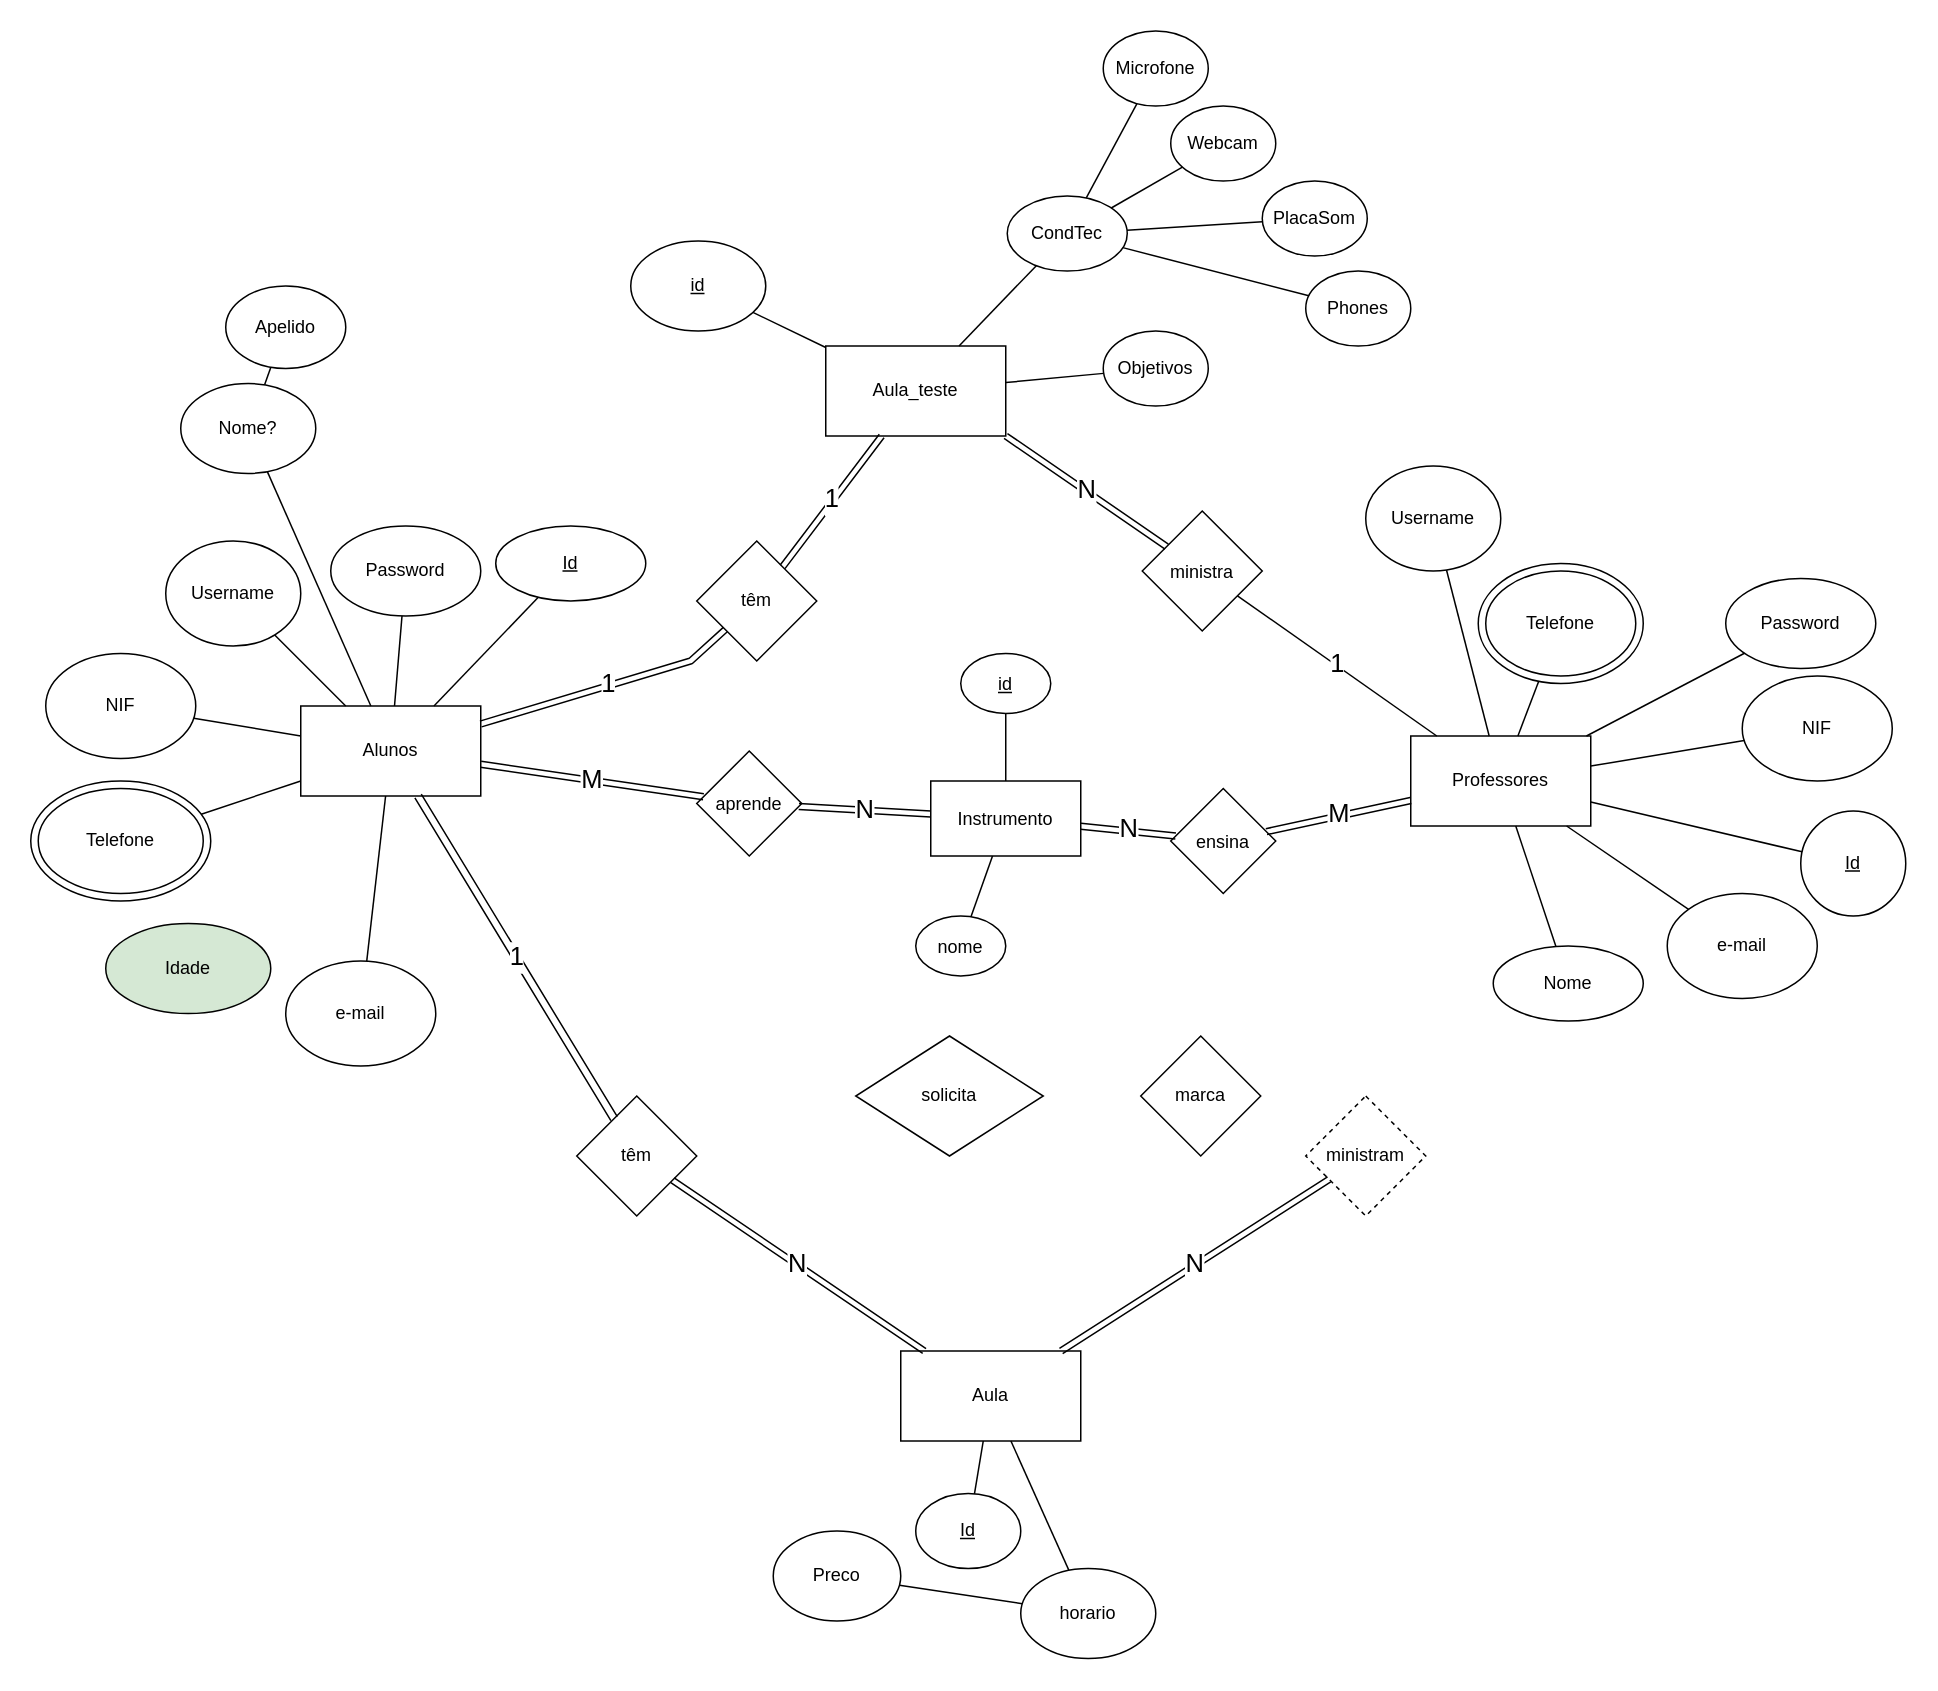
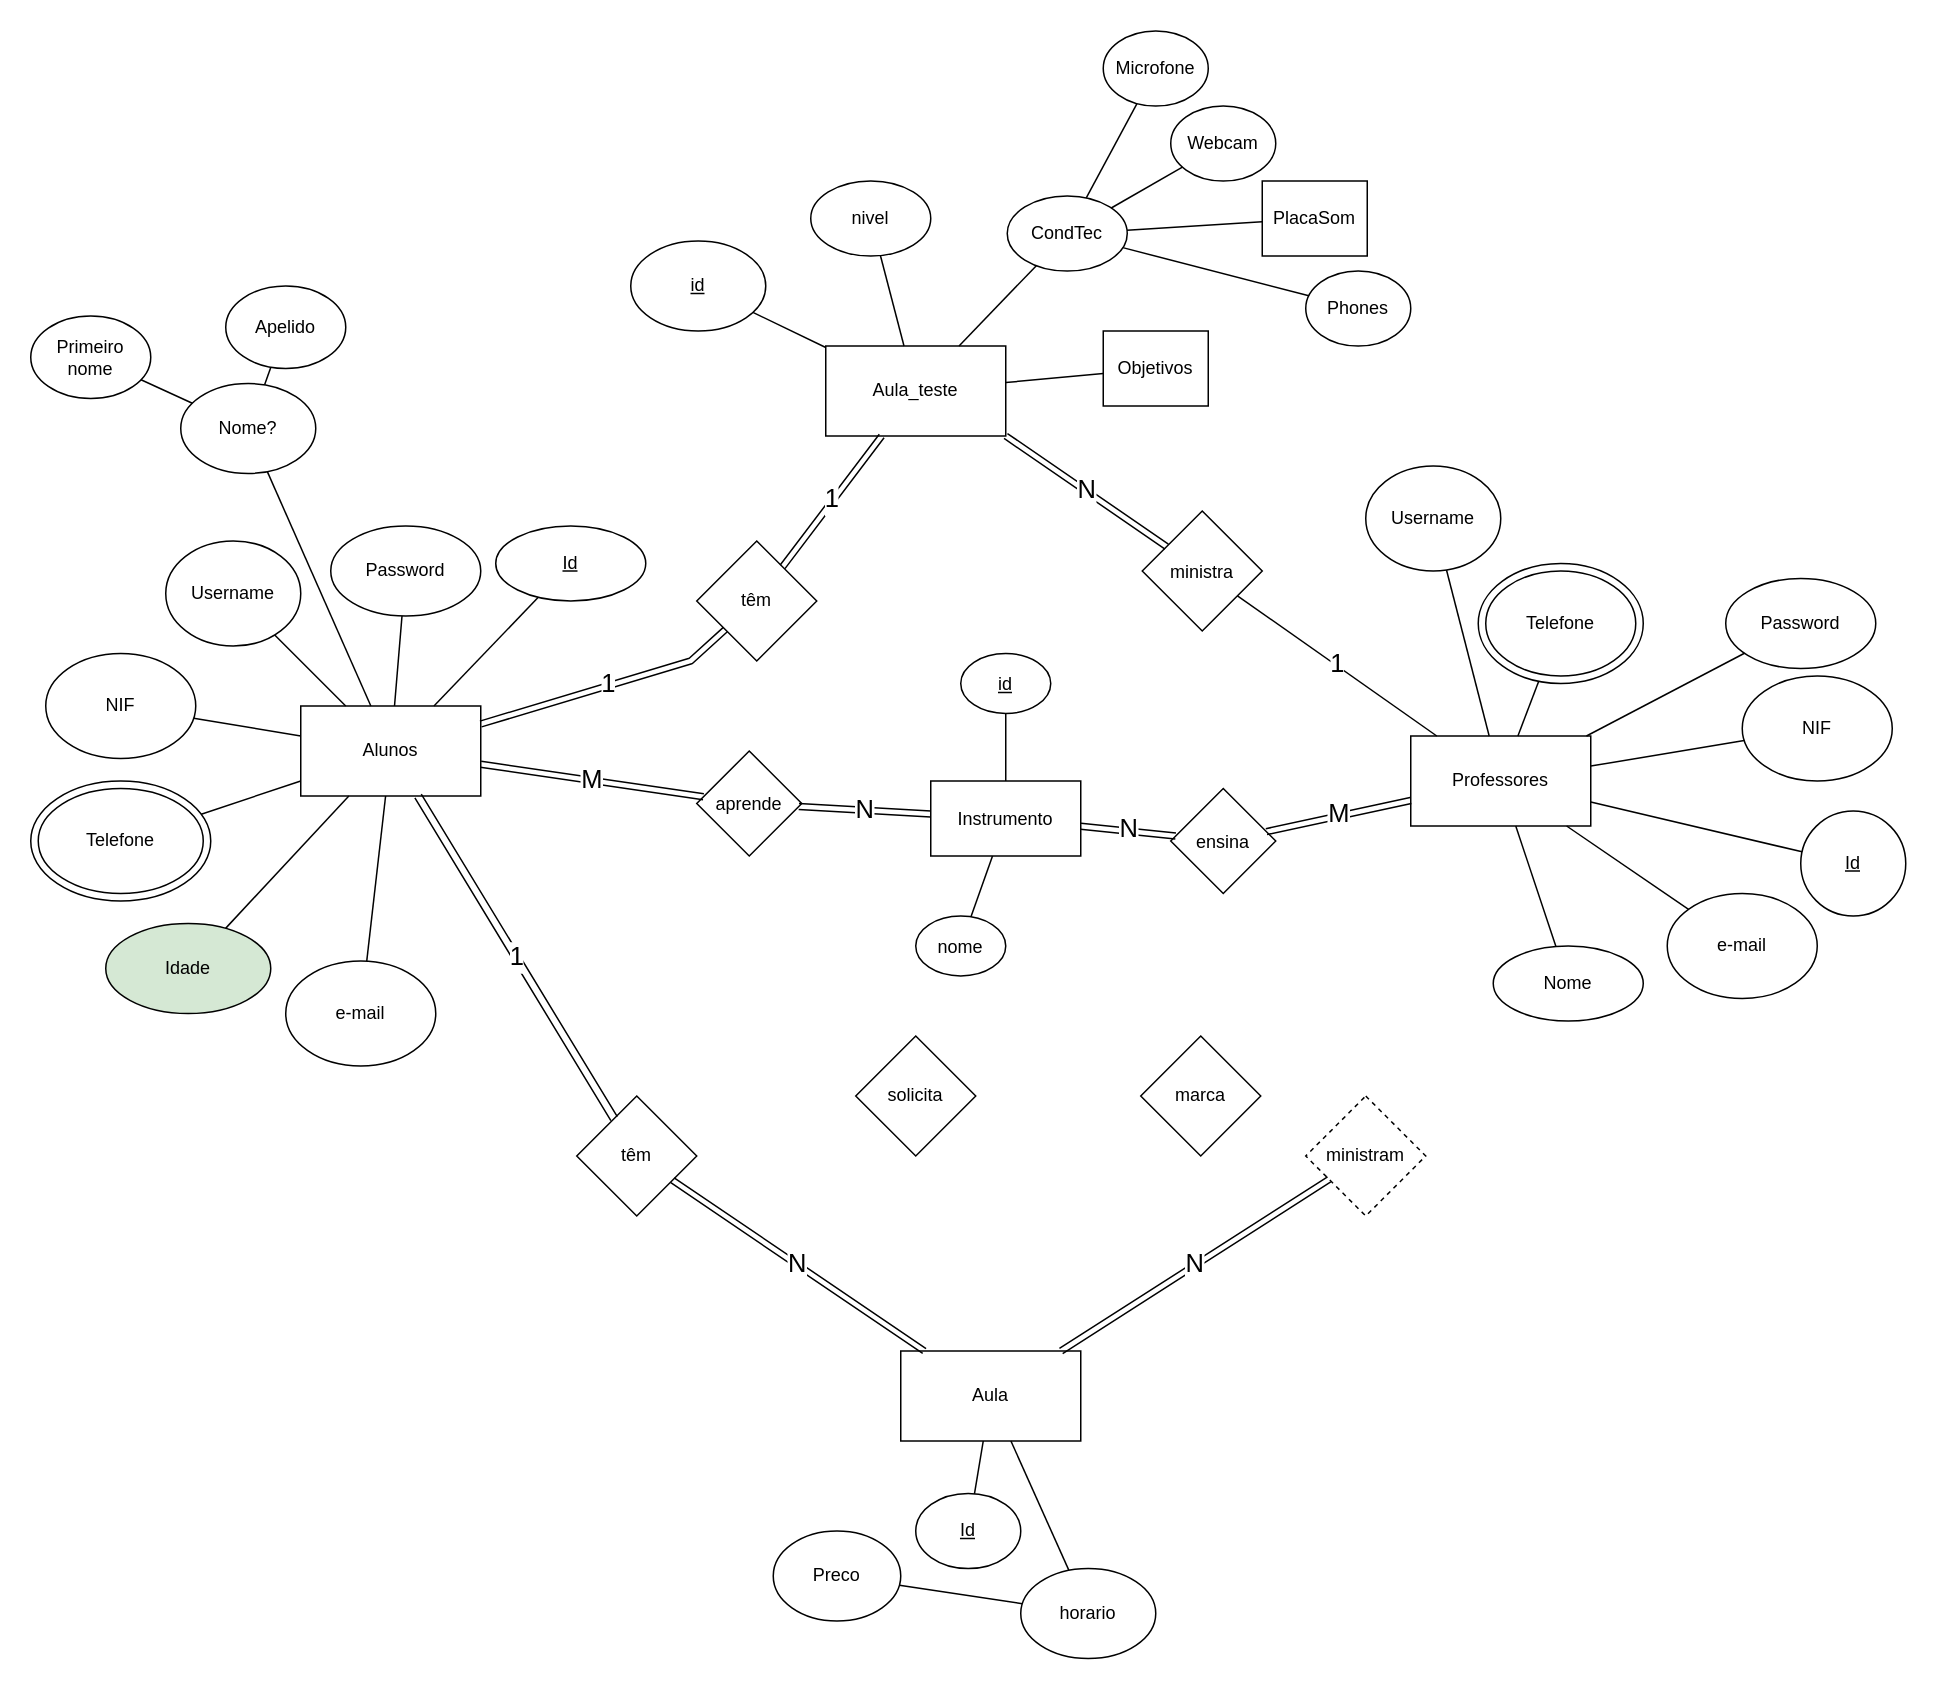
none -> (871, 218)
(1315, 218) -> (1315, 218)
none -> (892, 301)
none -> (91, 357)
(1156, 368) -> (1156, 368)
none -> (167, 391)
none -> (287, 862)
(950, 1096) -> (916, 1096)
